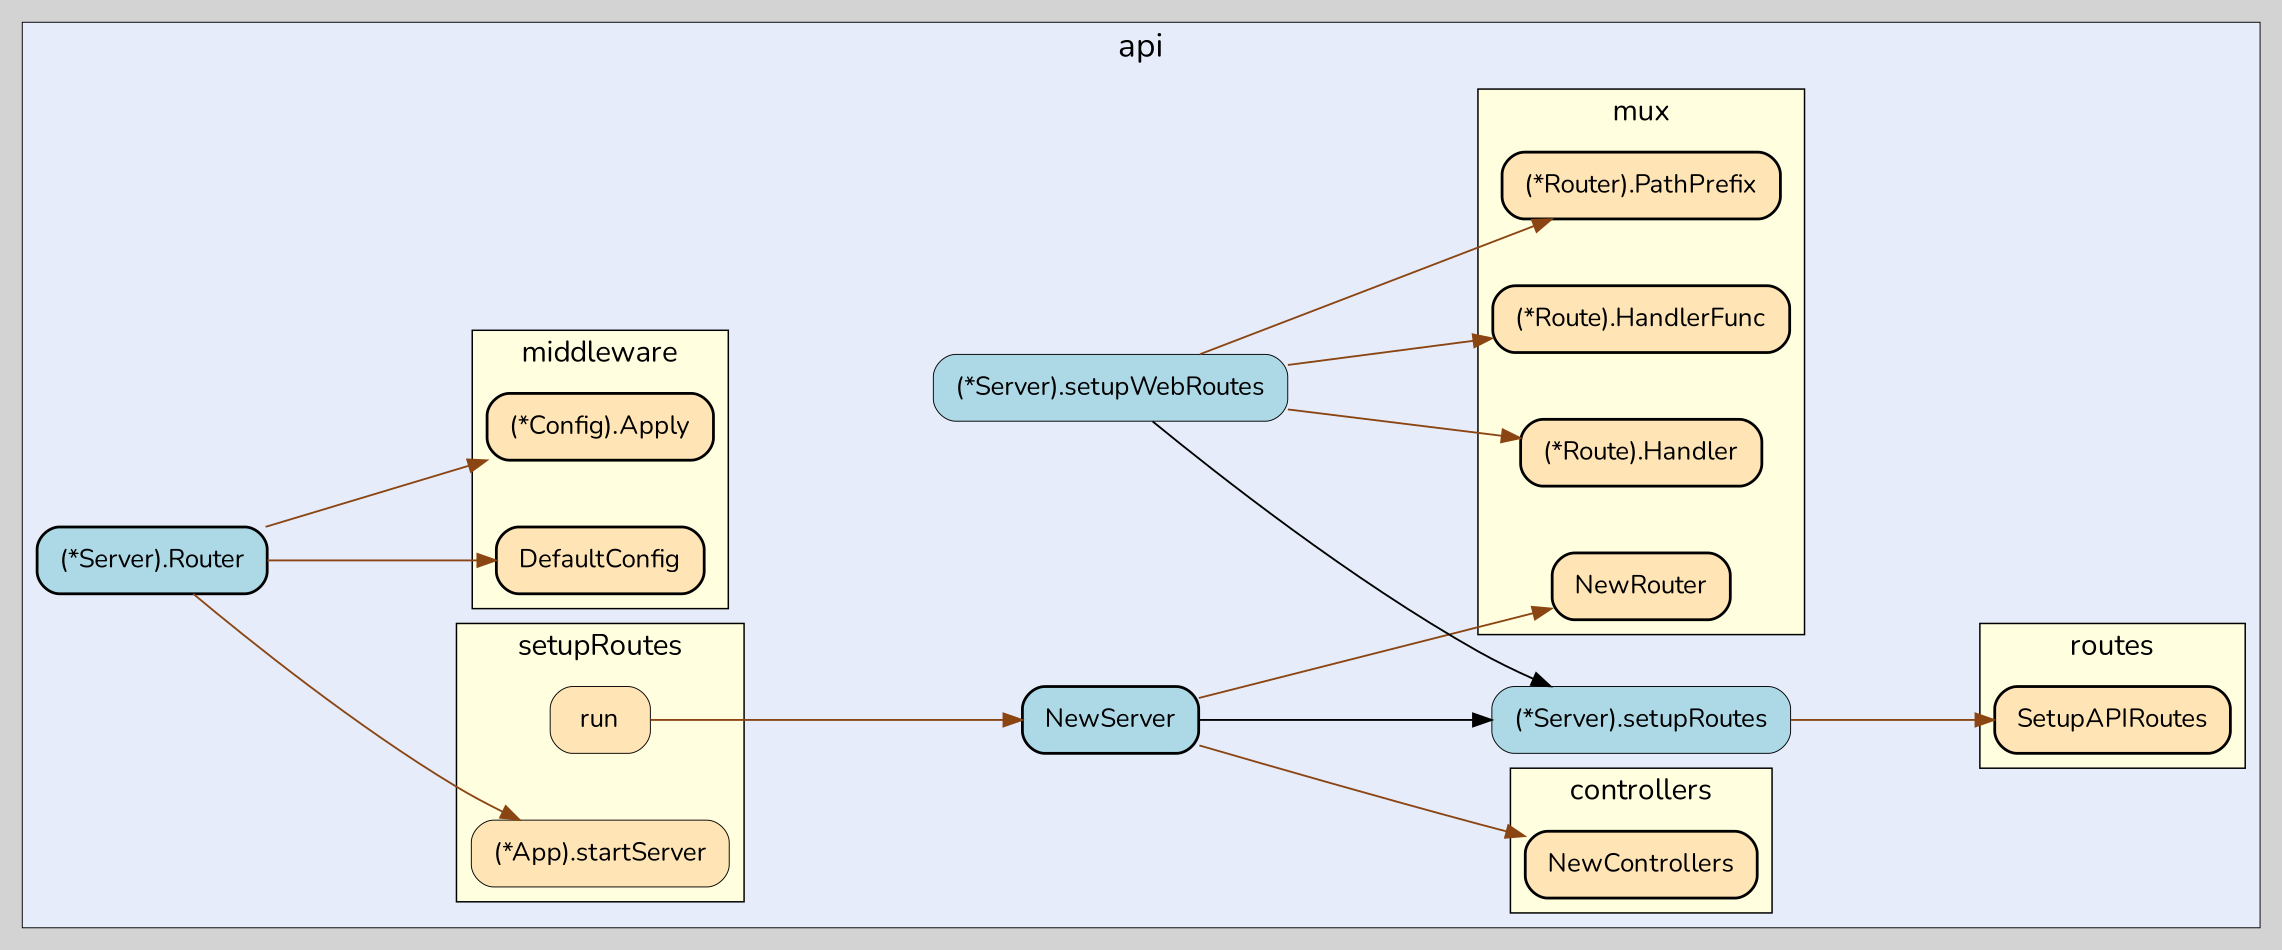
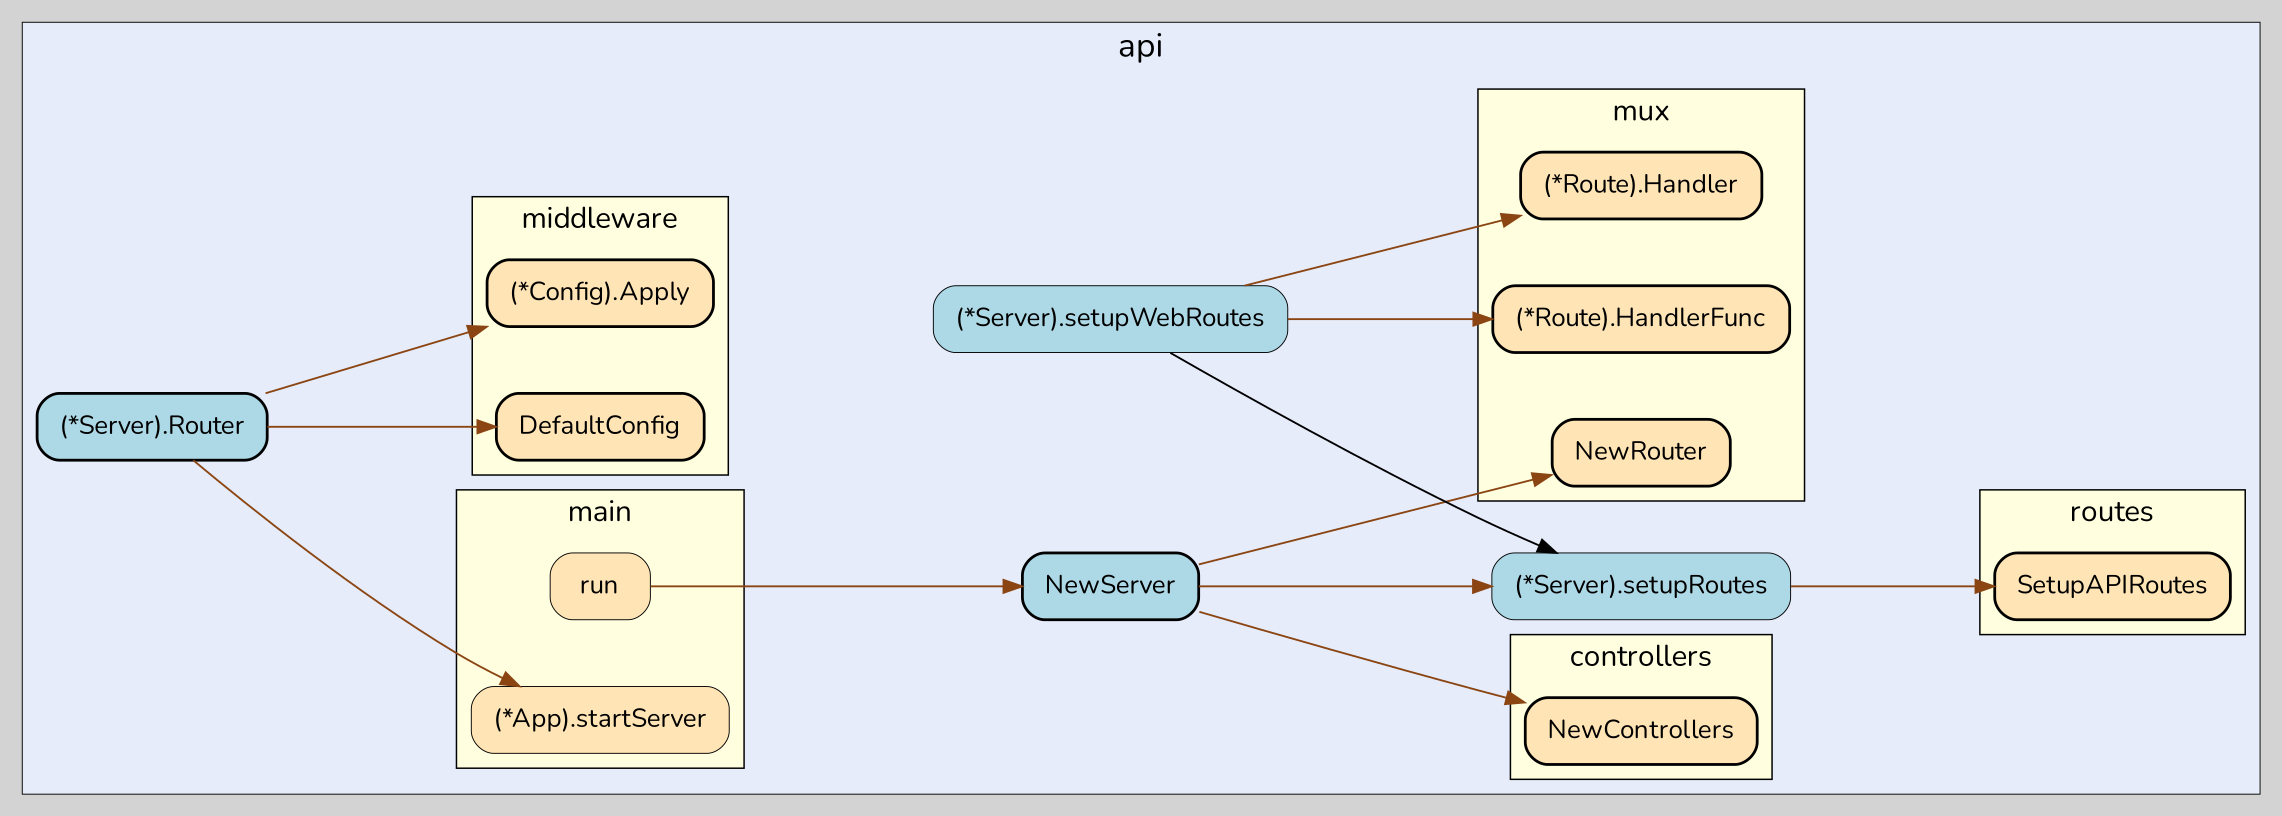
(1641, 186) -> none
(600, 648) -> (600, 514)
(1336, 720) -> (1336, 586)
